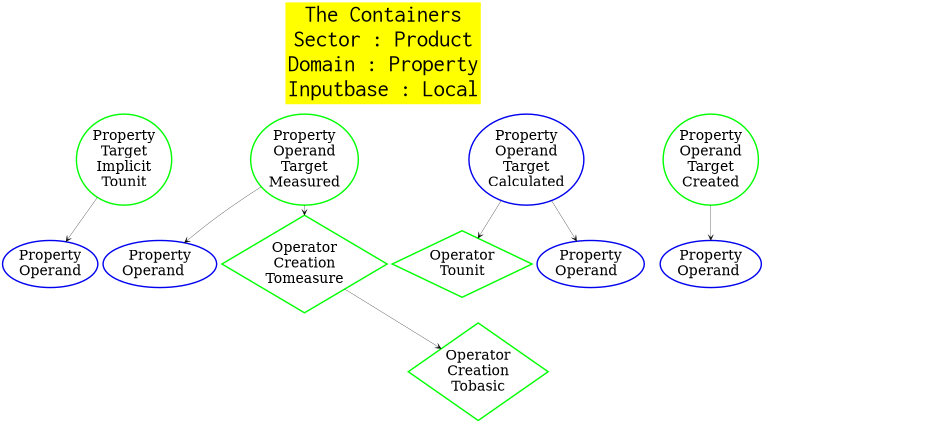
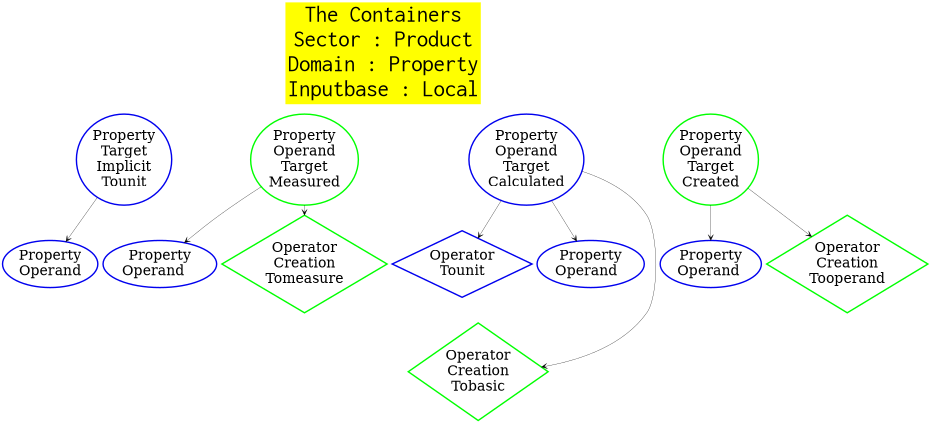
(124, 160) -> (124, 160)
(462, 264) -> (462, 264)
none -> (847, 264)
(391, 317) -> (655, 282)
